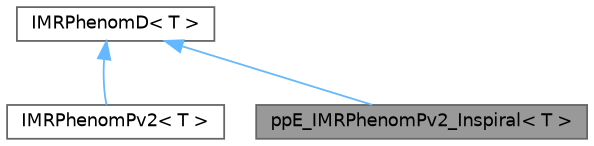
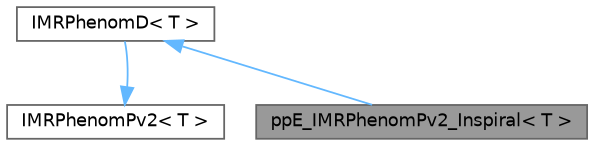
(104, 82) -> (127, 64)
